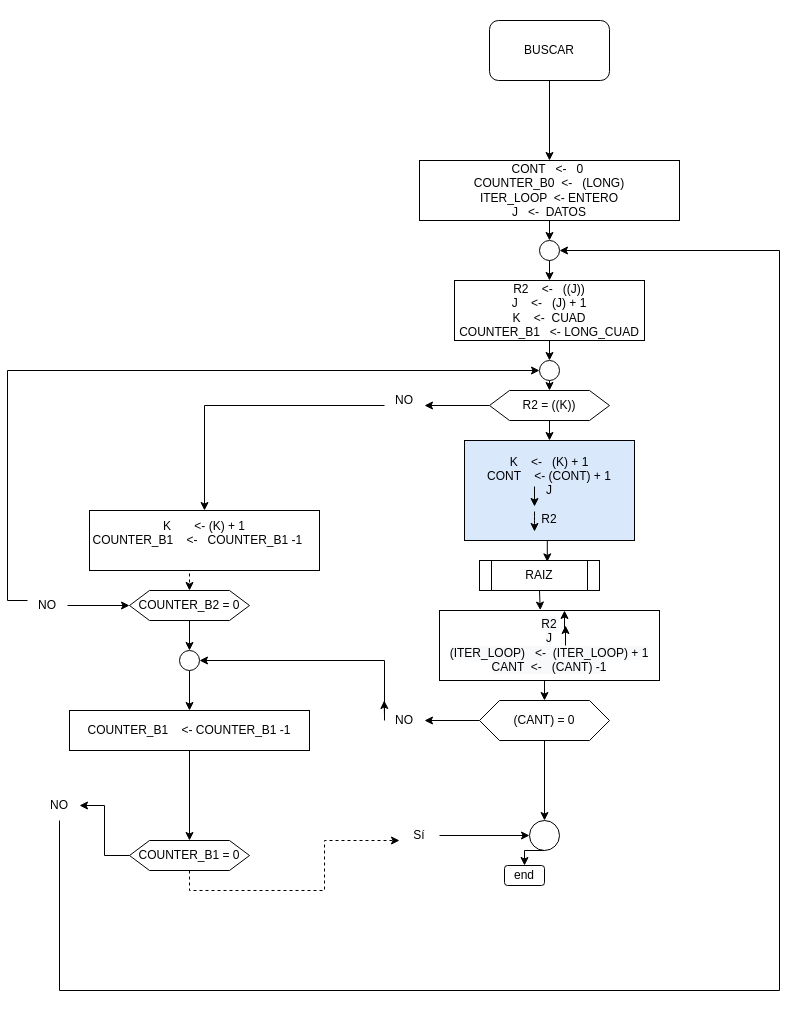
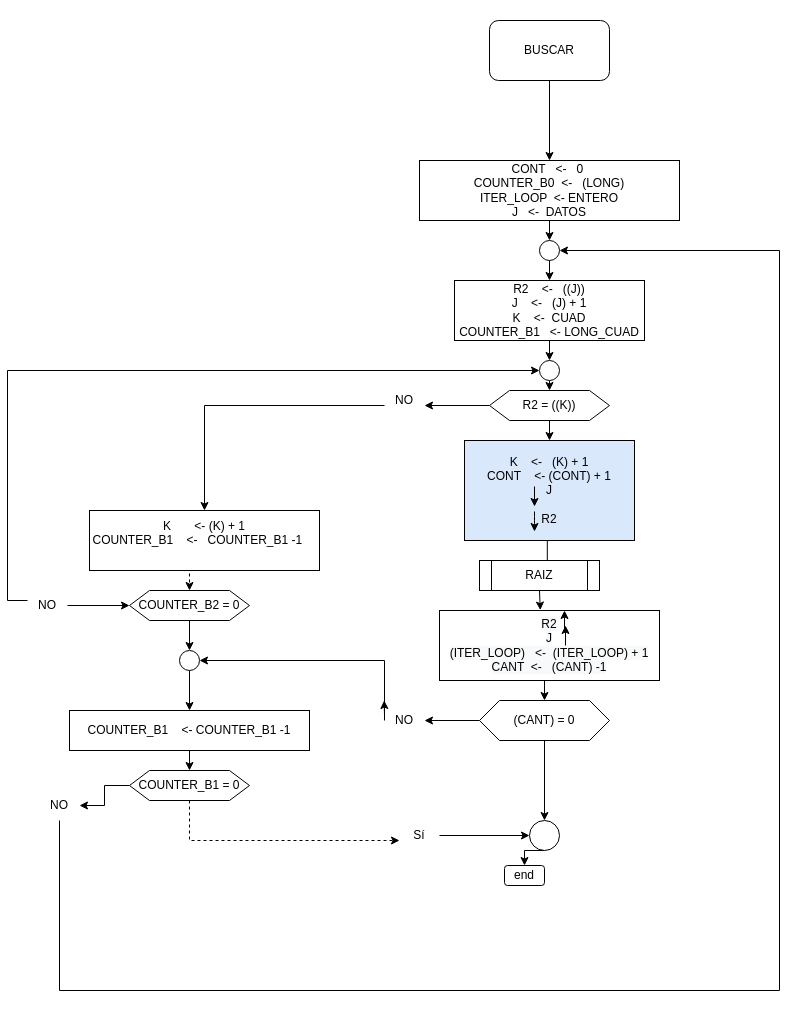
(547, 553) -> (547, 556)
(190, 856) -> (190, 786)
